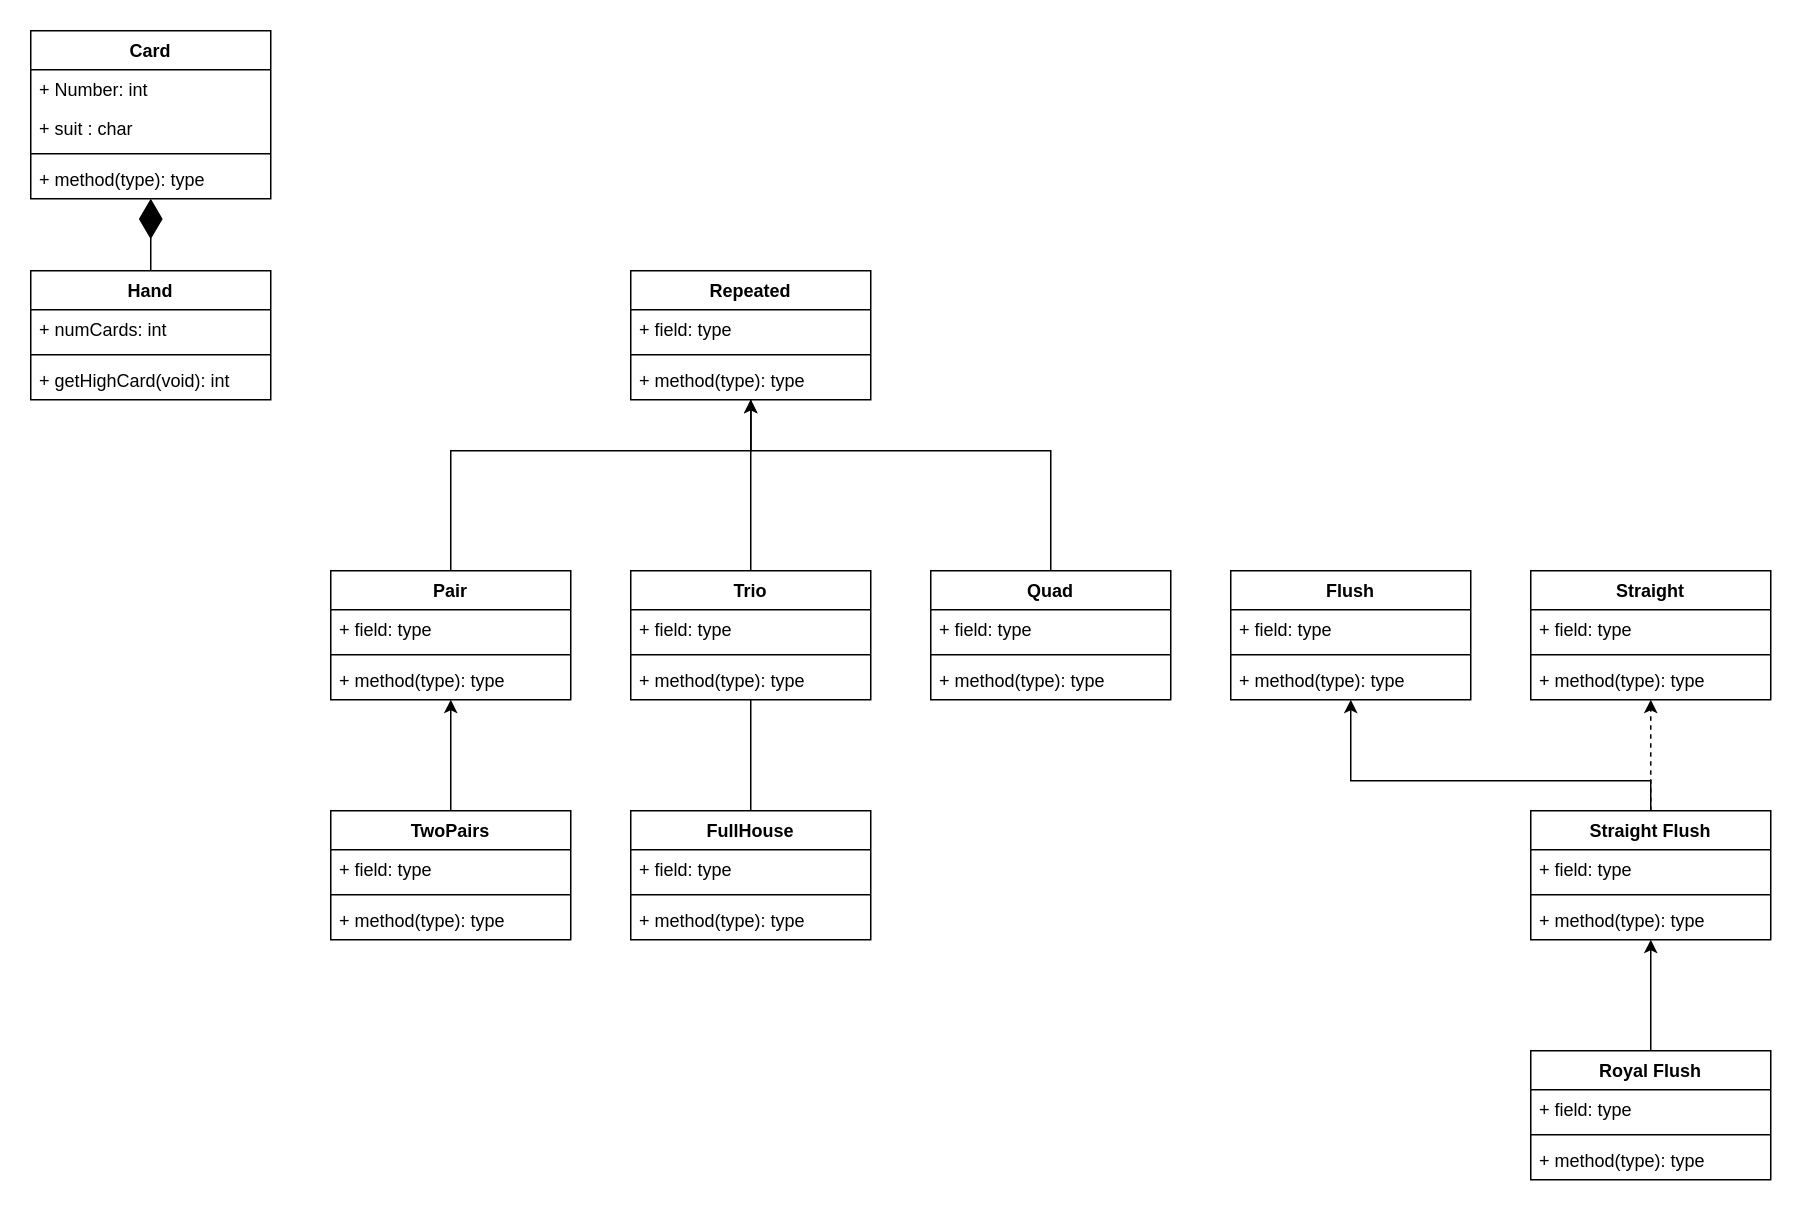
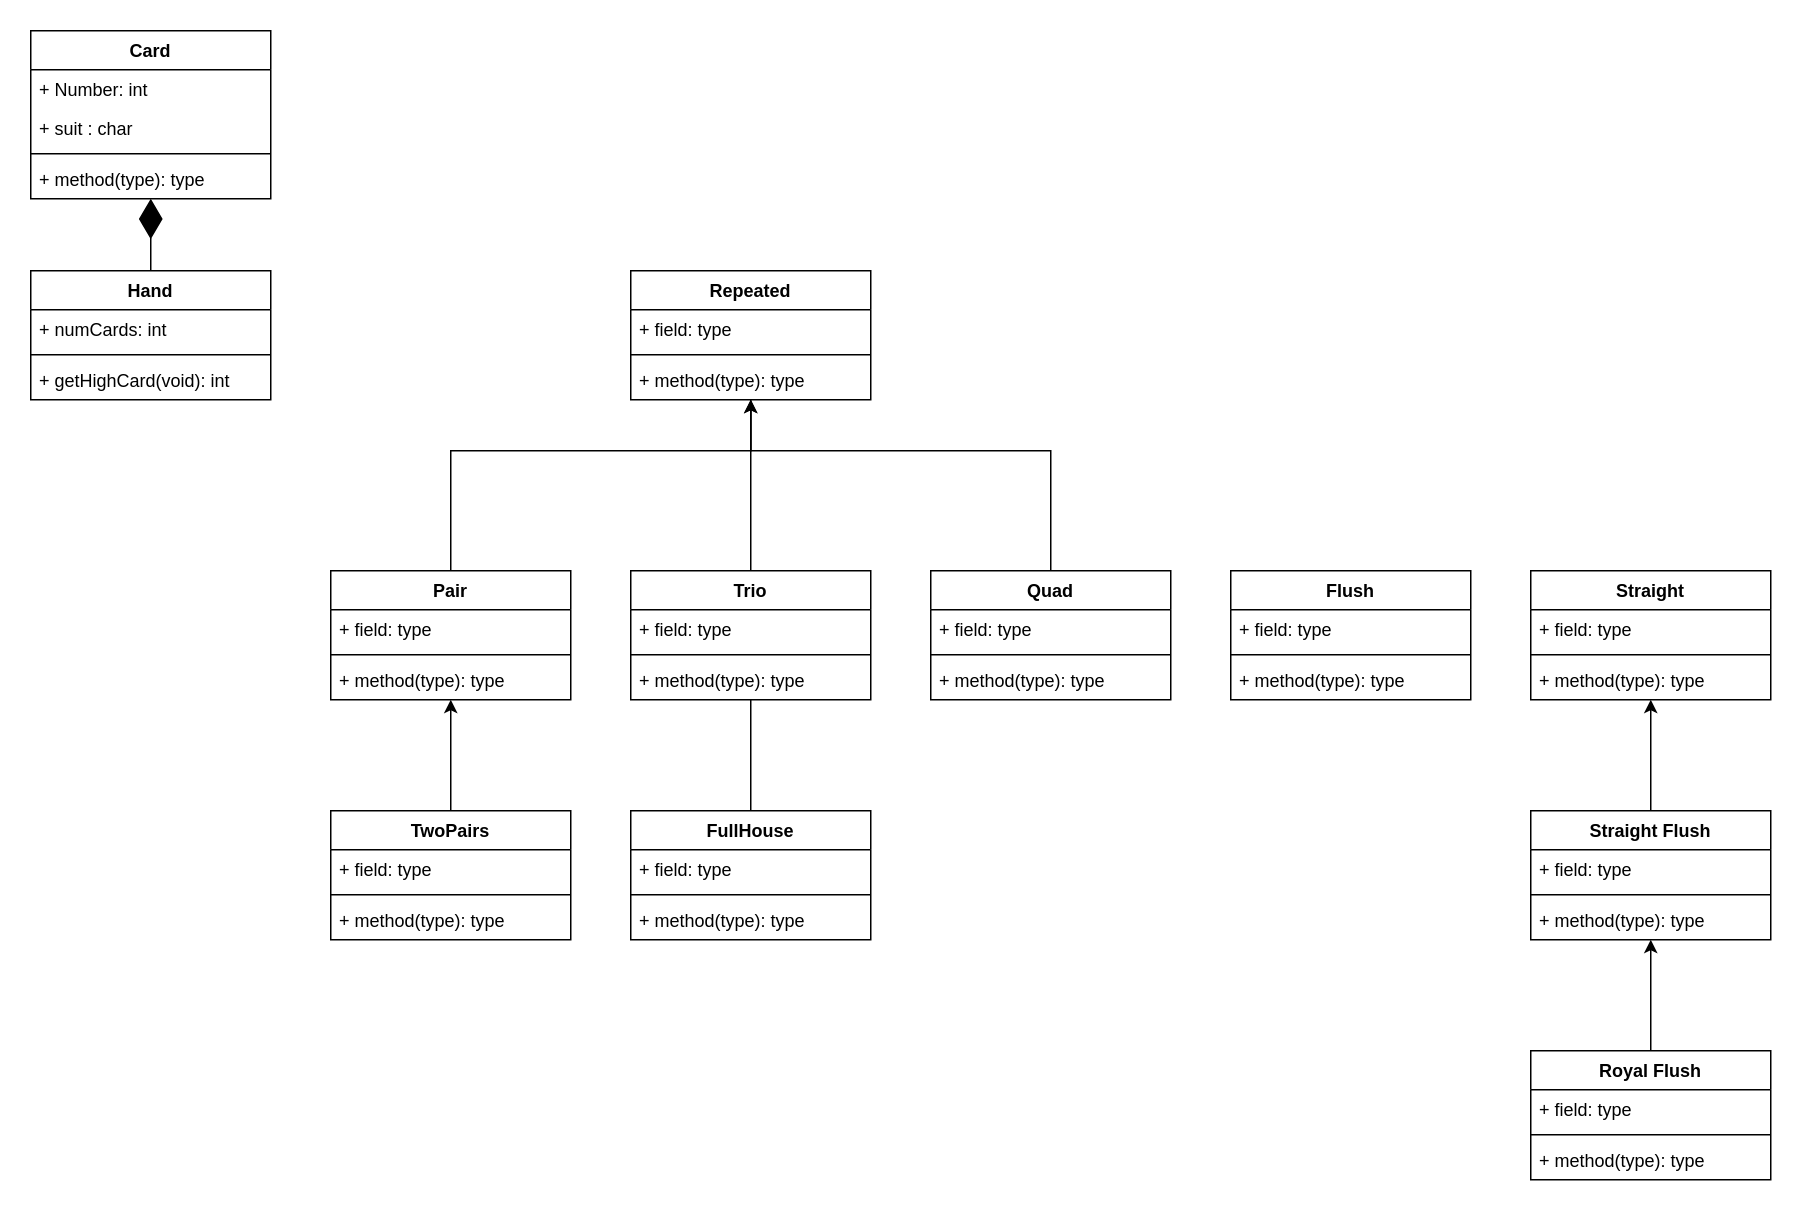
(1651, 744) -> (1651, 744)
(1464, 781) -> none
